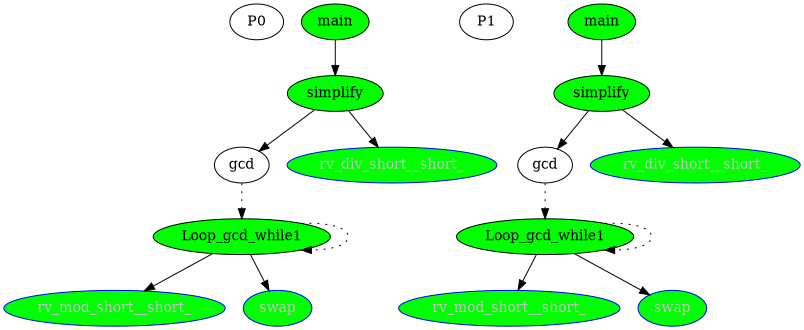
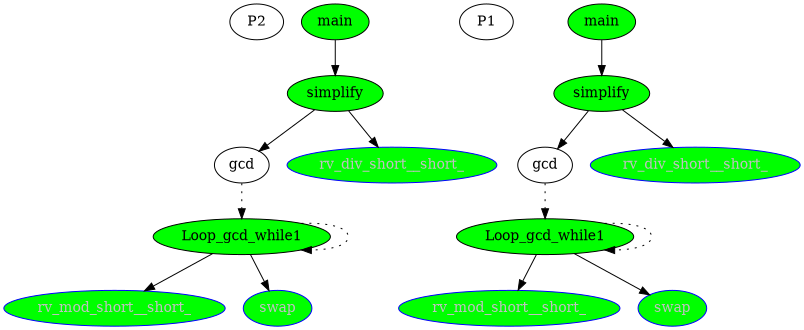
(257, 22) -> (257, 22)
